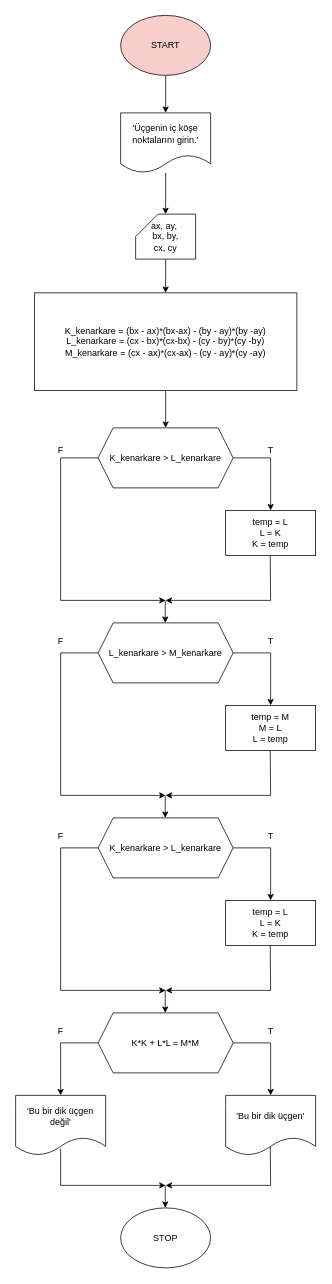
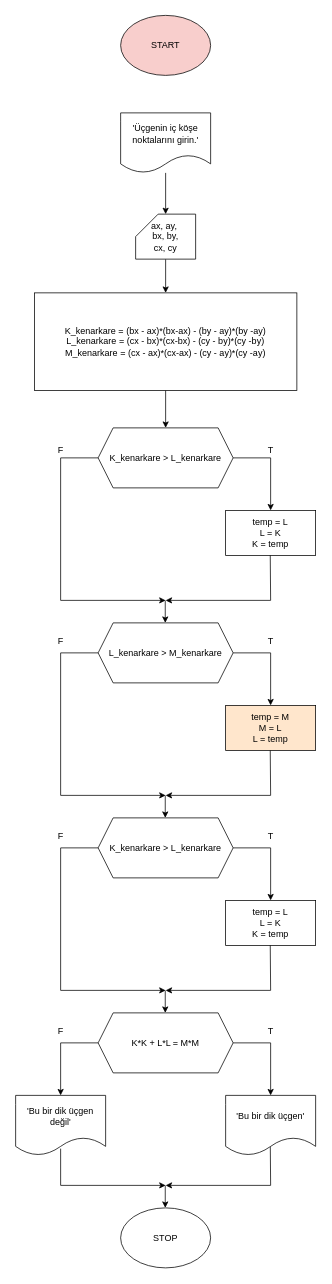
(165, 92) -> none
(270, 728) -> (270, 728)
